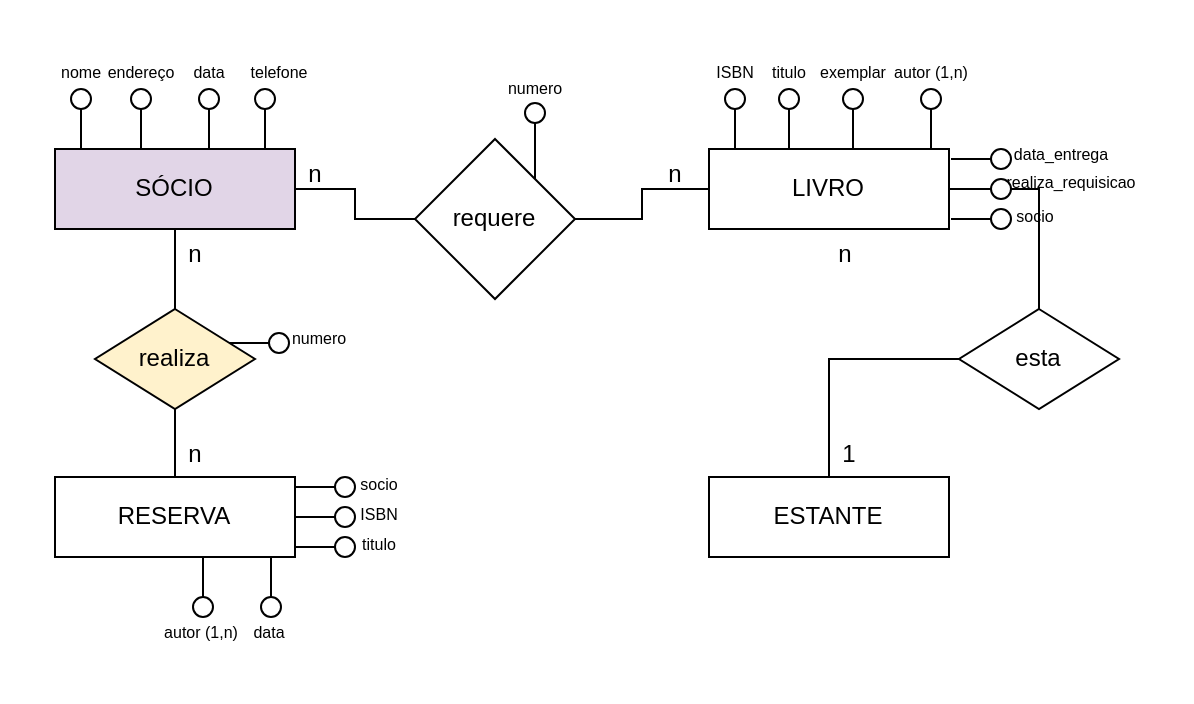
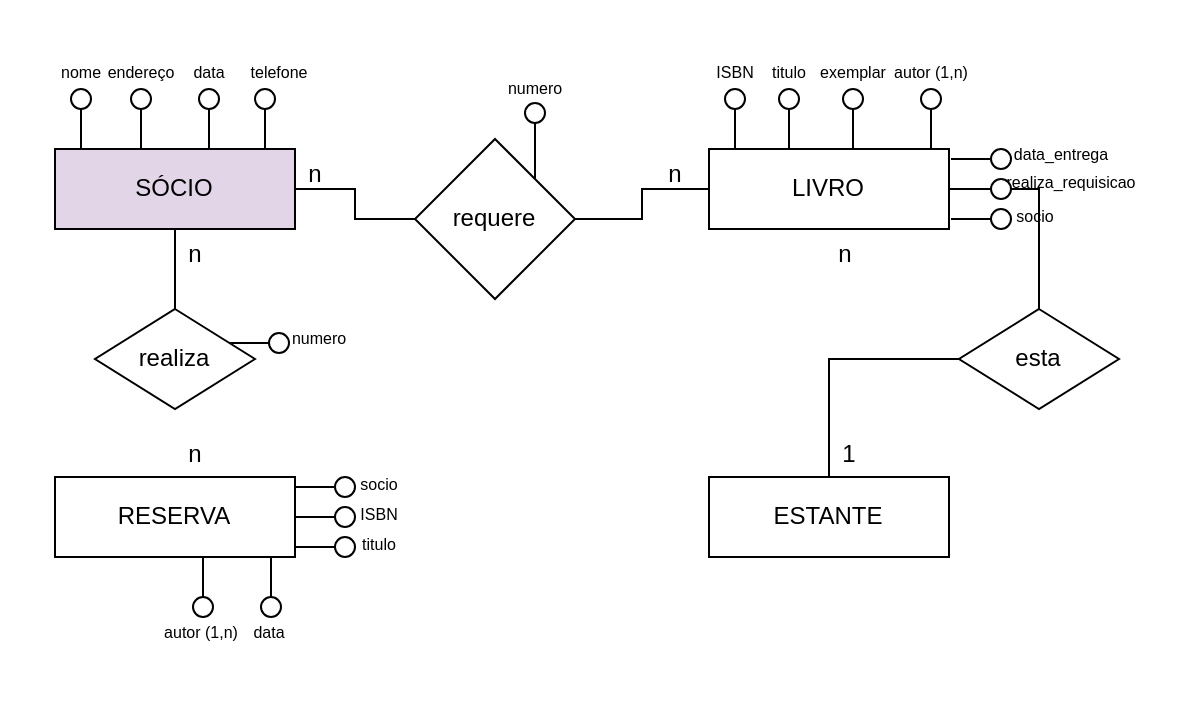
(175, 359) -> (175, 359)
(175, 443) -> none
